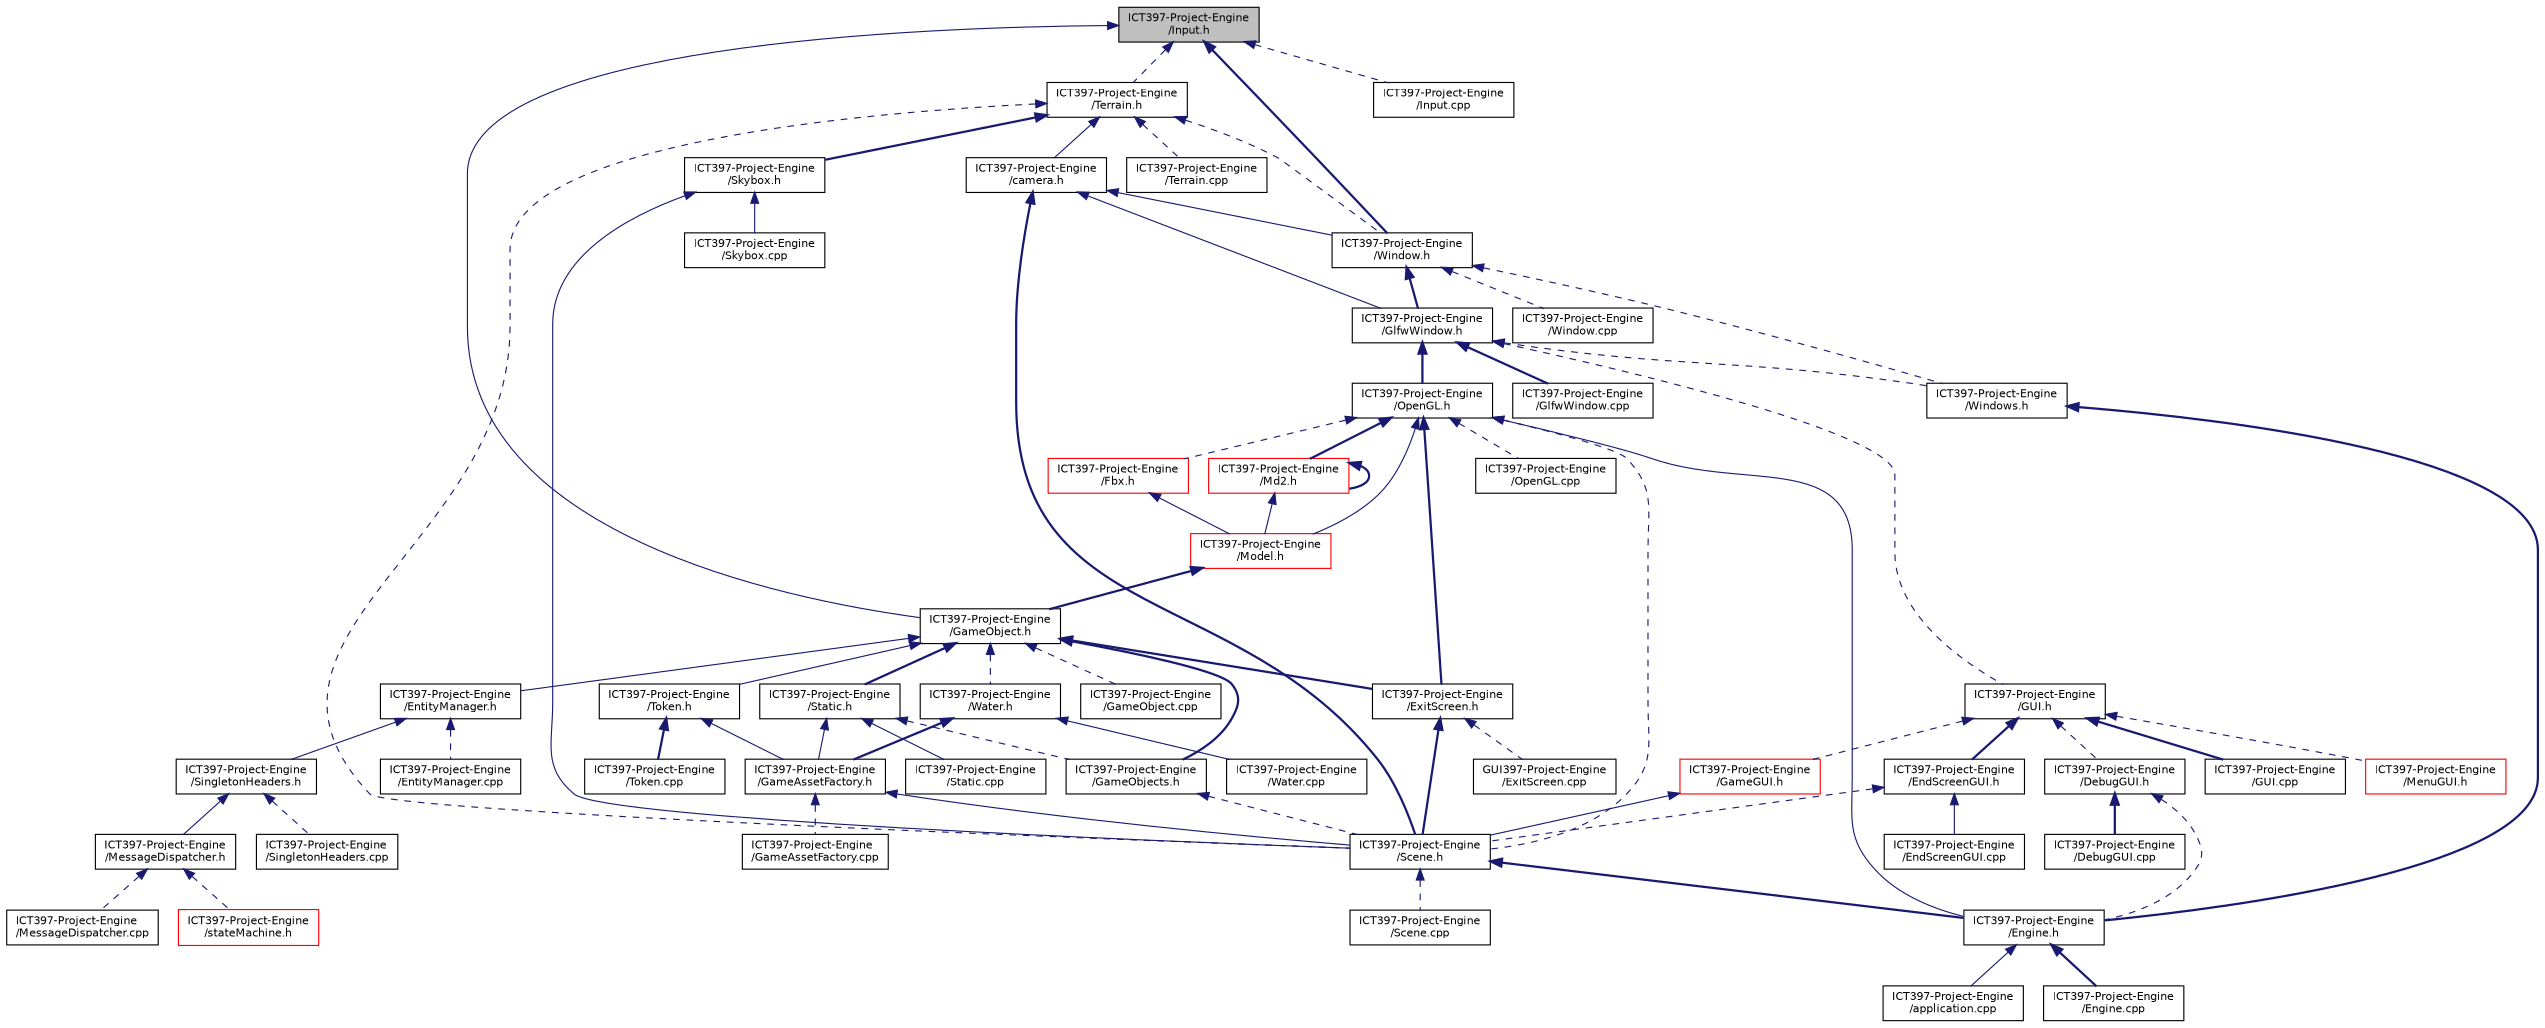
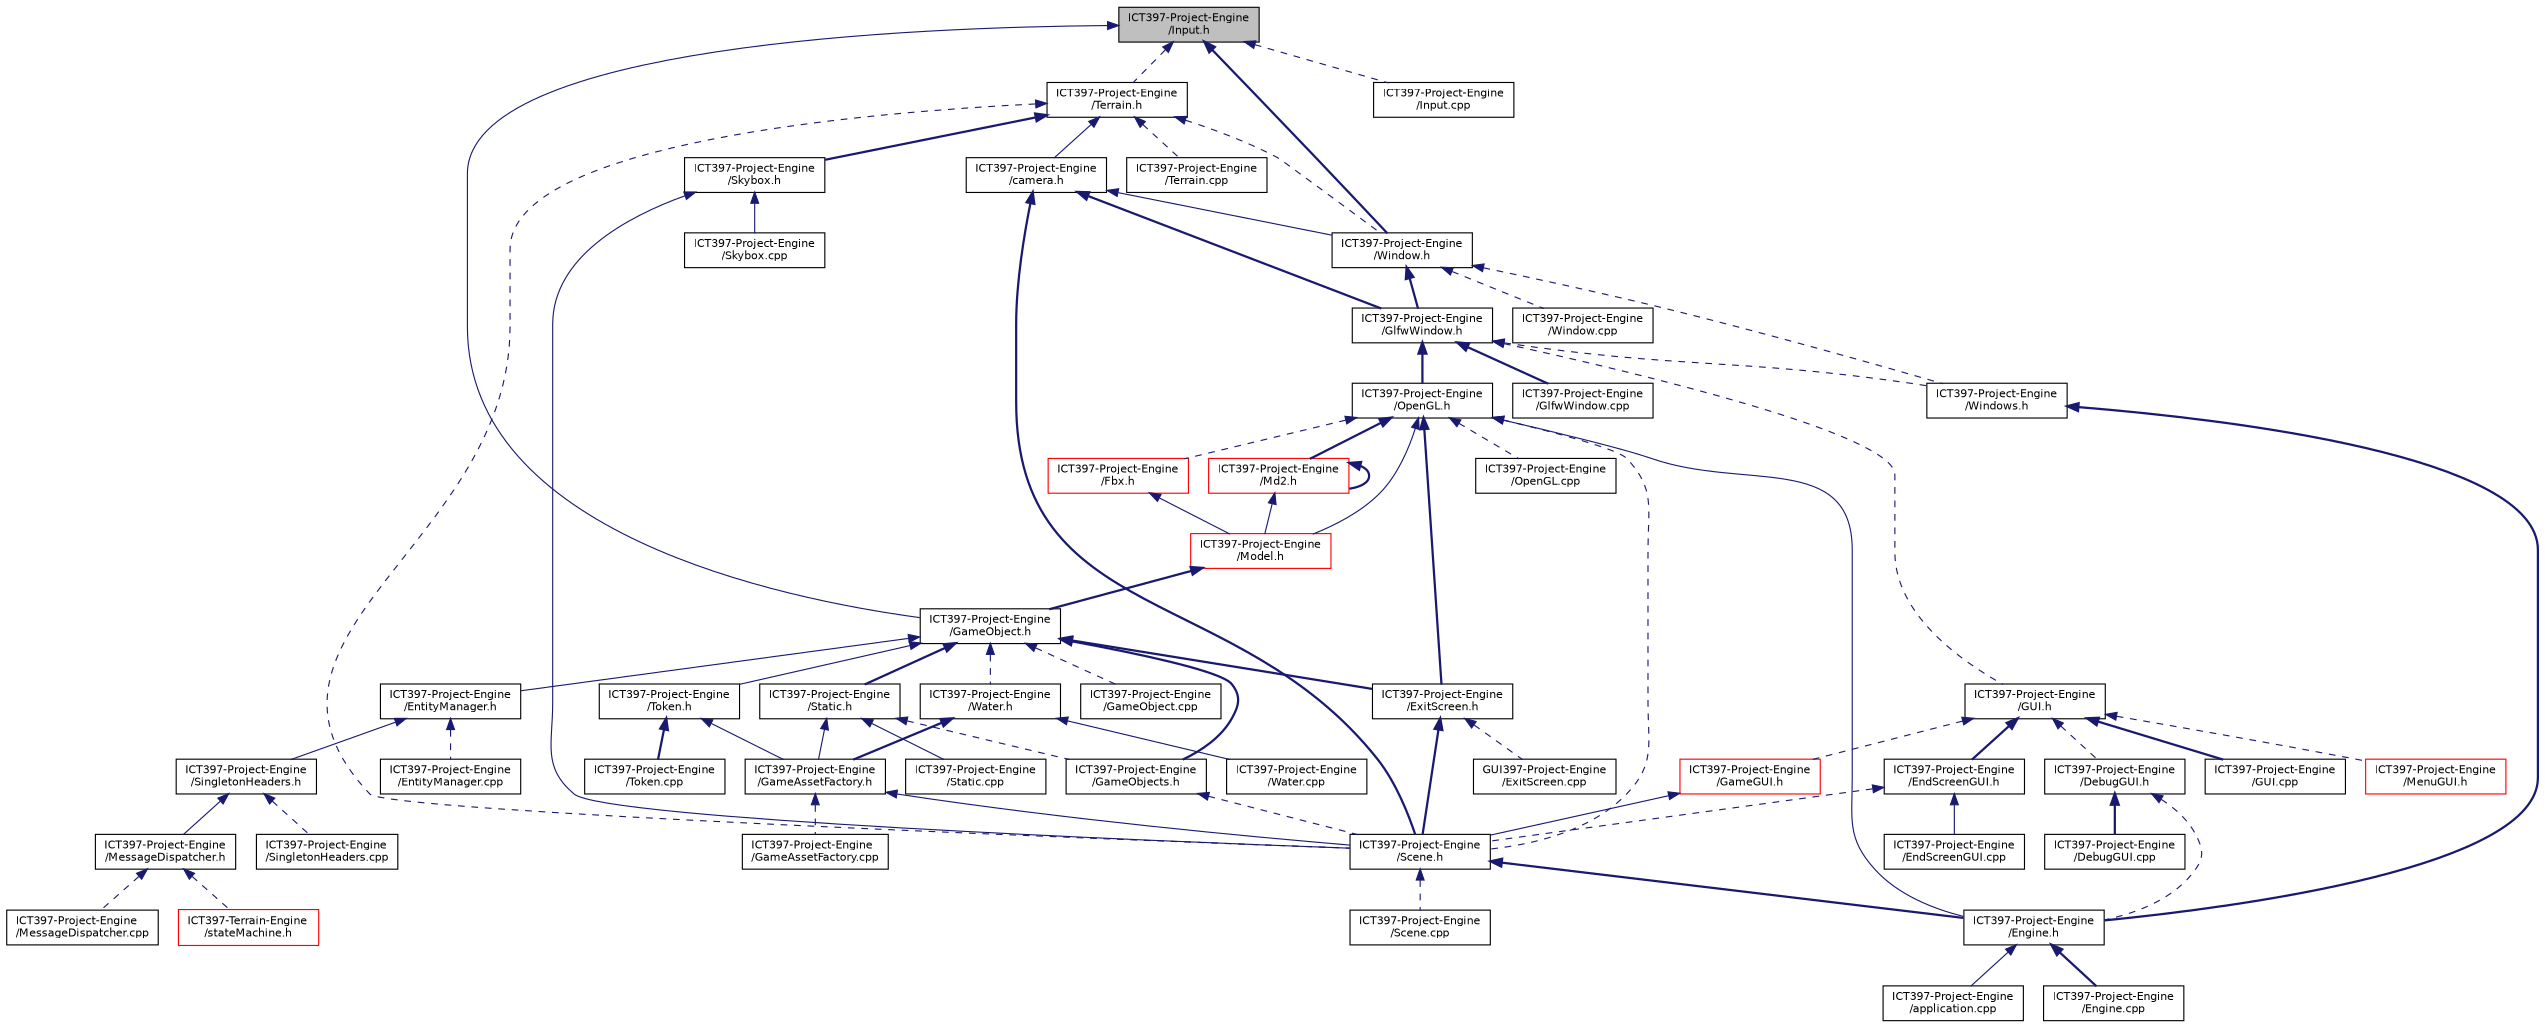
(1235, 252) -> (1235, 252)
(249, 928) -> (249, 928)
